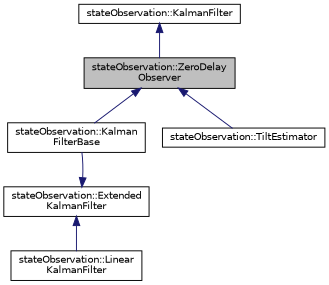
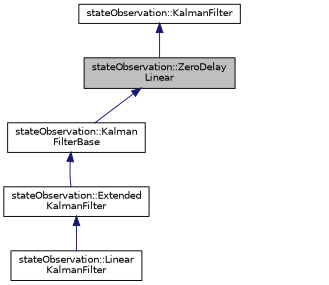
(160, 73) -> (160, 73)
(244, 138) -> none
(83, 165) -> (70, 174)
